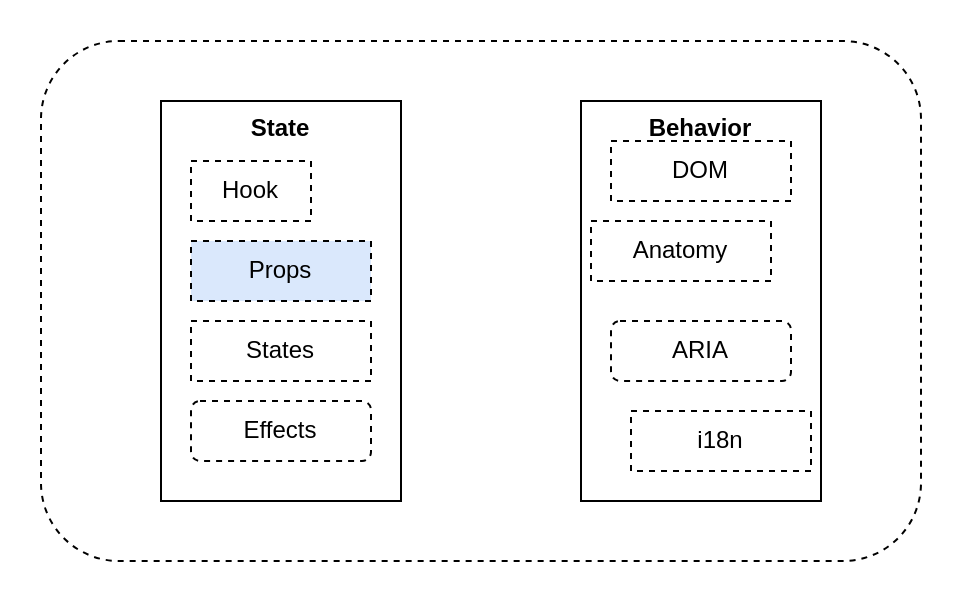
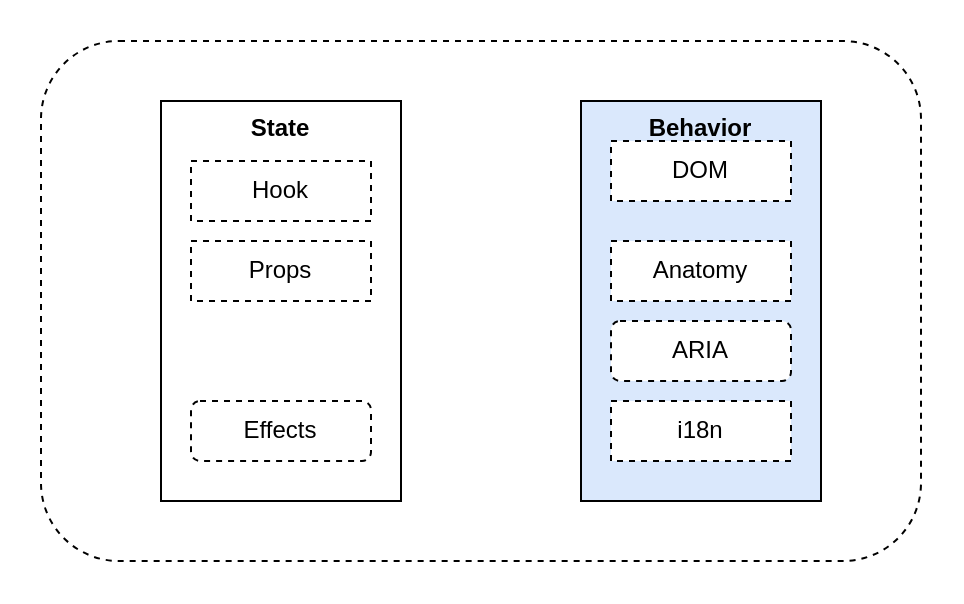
(701, 129) -> (701, 129)
(251, 191) -> (281, 191)
(681, 251) -> (701, 271)
(281, 271) -> (281, 271)
(281, 351) -> none
(721, 441) -> (701, 431)
